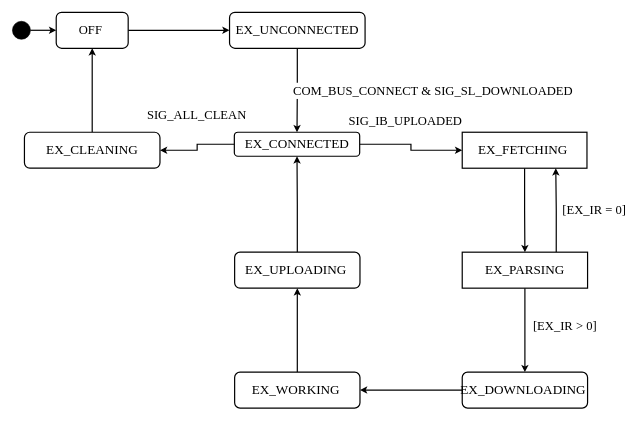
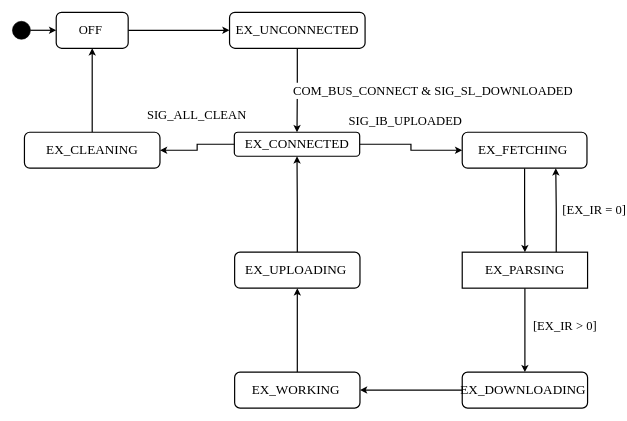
(525, 150) -> (525, 150)
